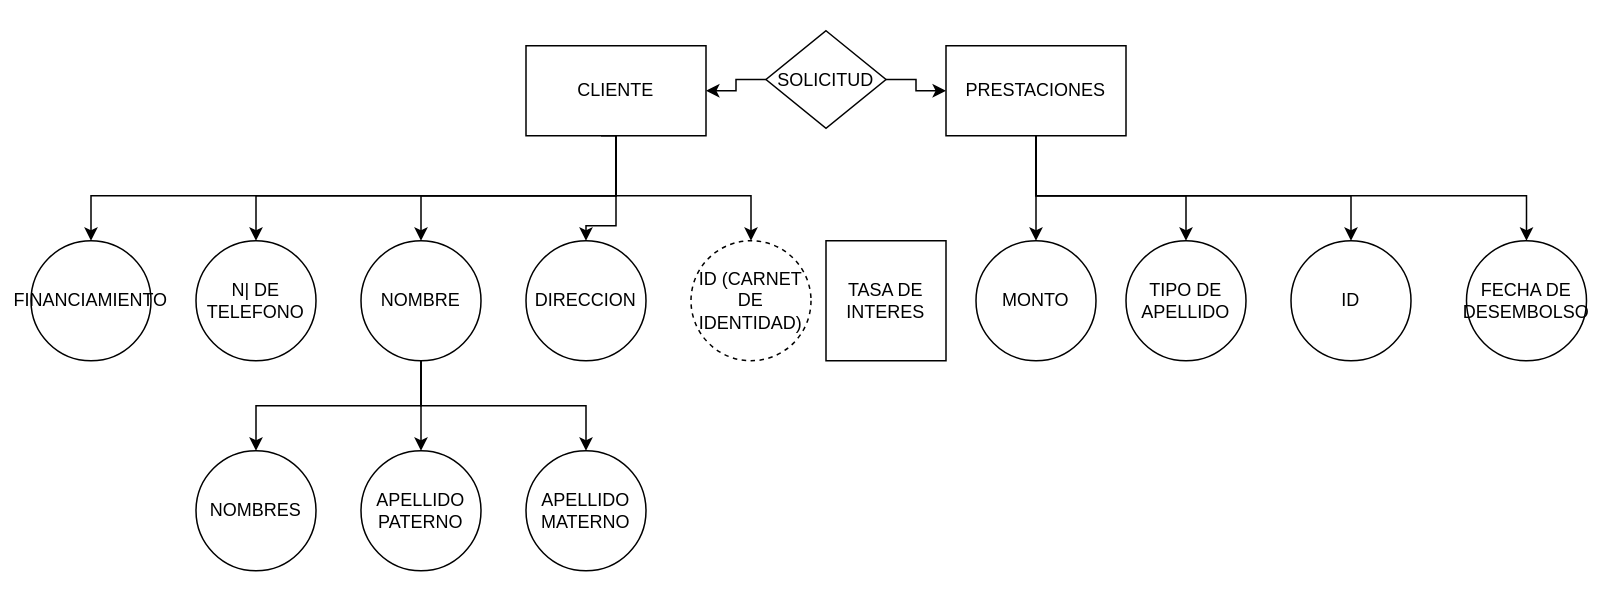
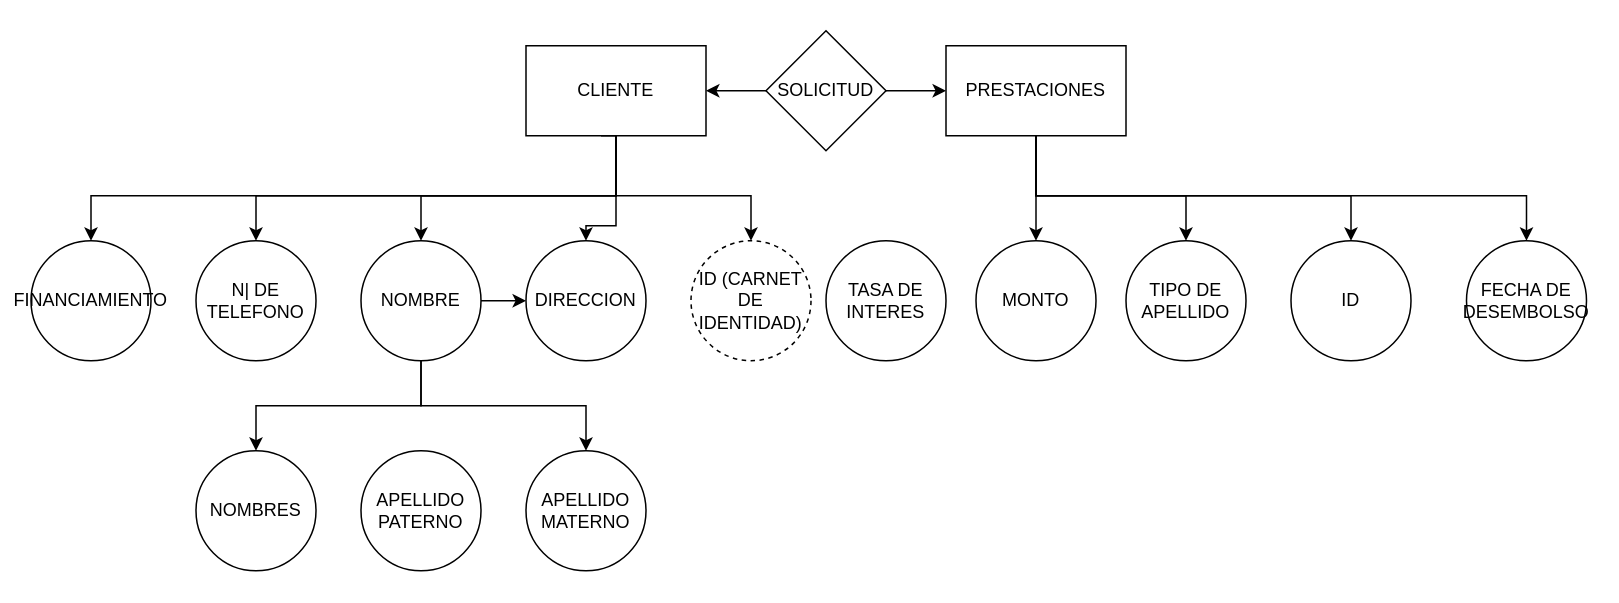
(826, 80) -> (826, 91)
(886, 301) -> (886, 301)
(421, 424) -> (509, 301)
